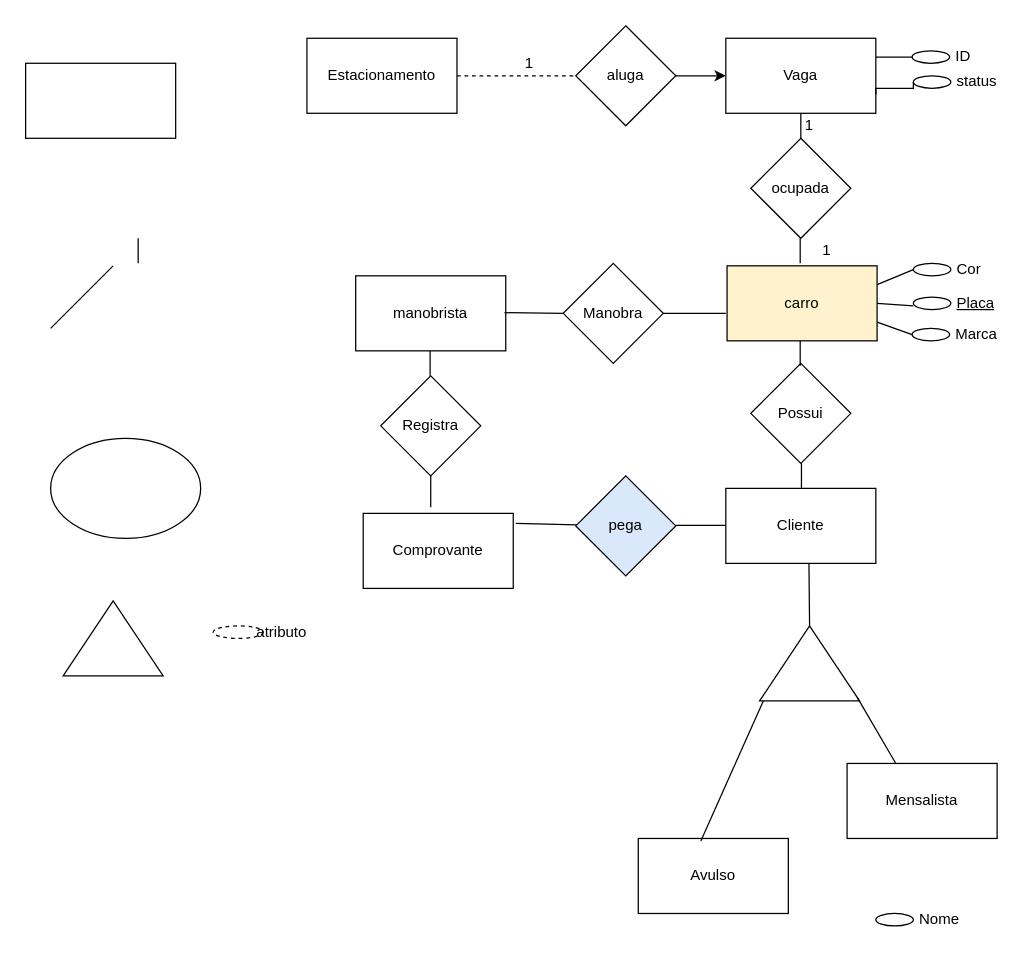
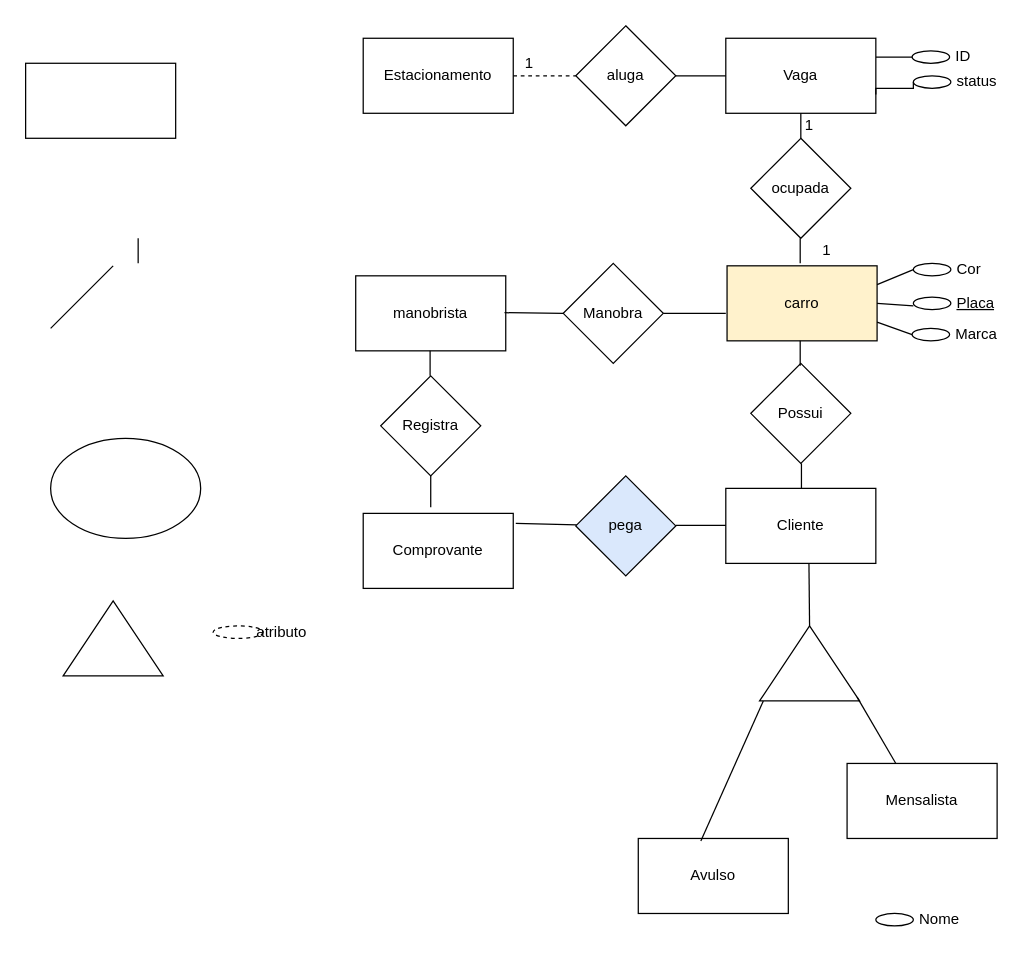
(382, 76) -> (438, 76)
(716, 76) -> (719, 76)
